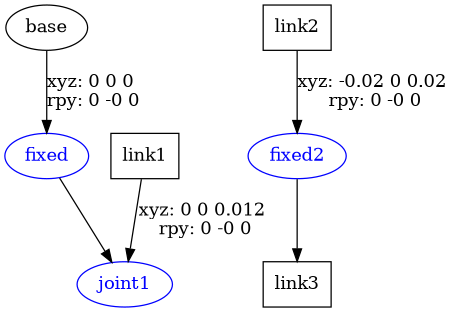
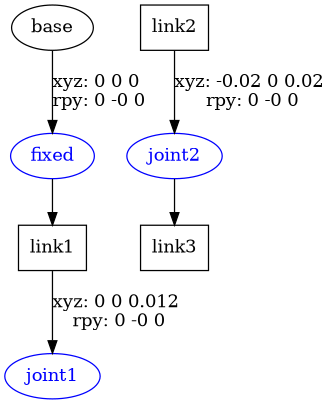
(297, 156) -> (175, 156)
(82, 215) -> (52, 196)
